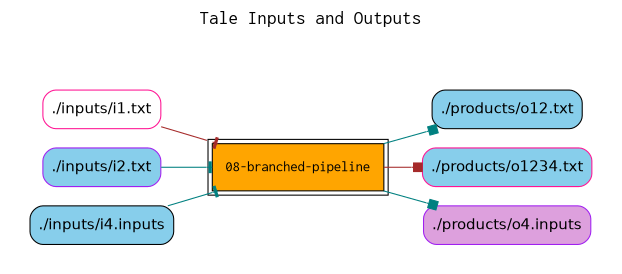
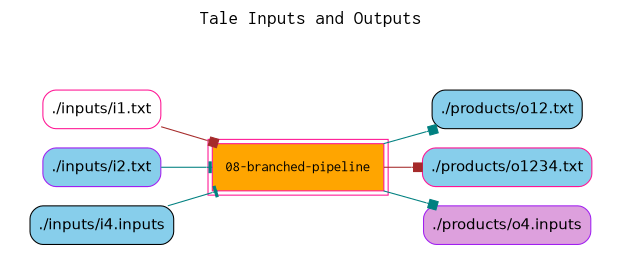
(175, 131) -> (175, 131)
(298, 167) -> (298, 167)
